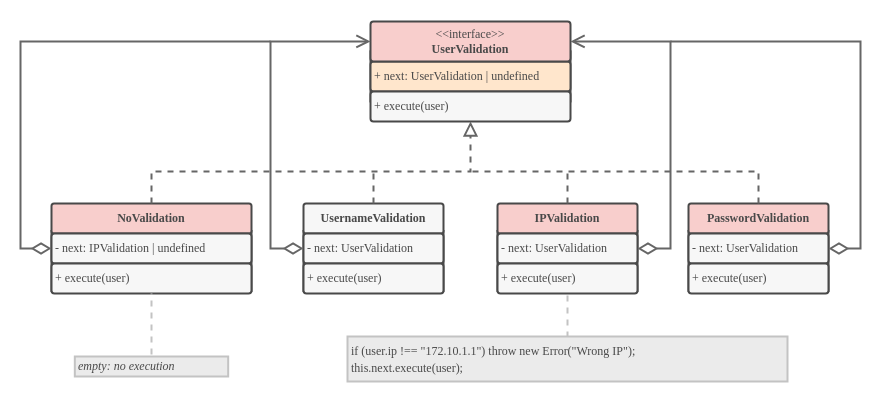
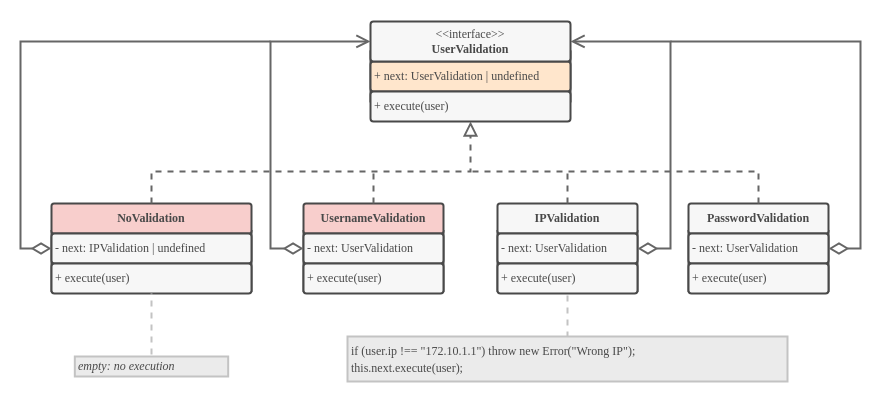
(471, 41) -> (471, 41)
(374, 219) -> (374, 219)
(568, 219) -> (568, 219)
(759, 219) -> (759, 219)
